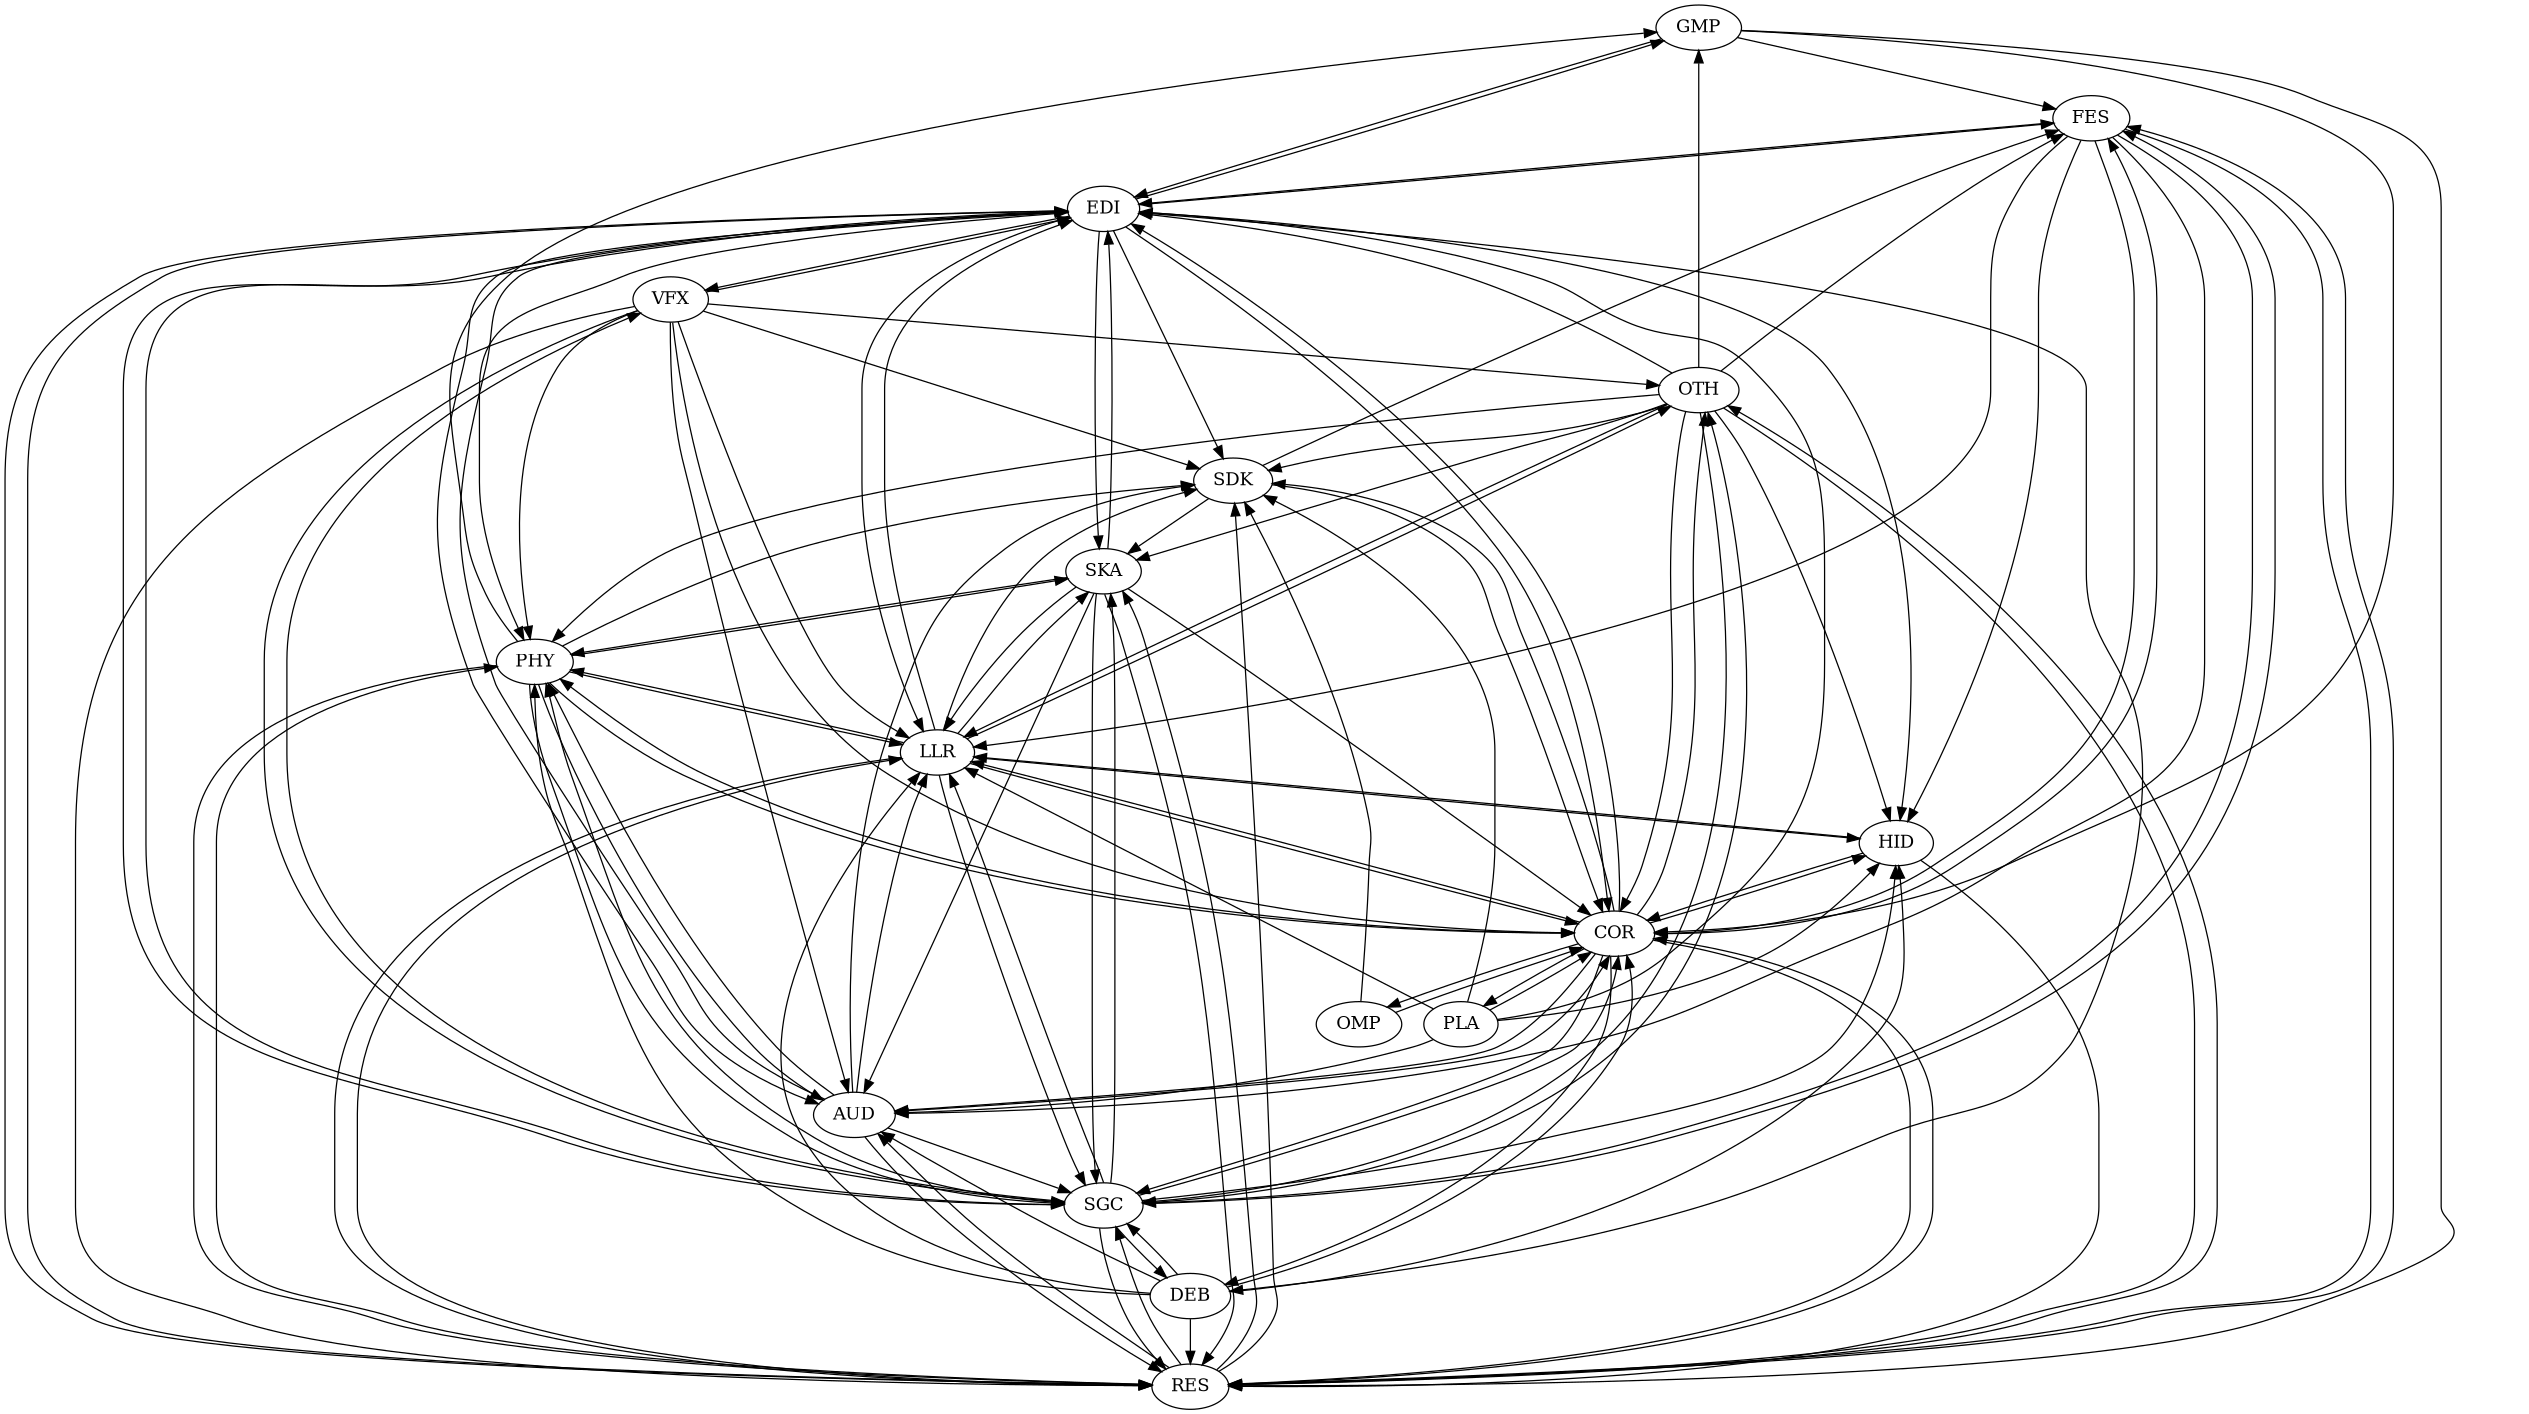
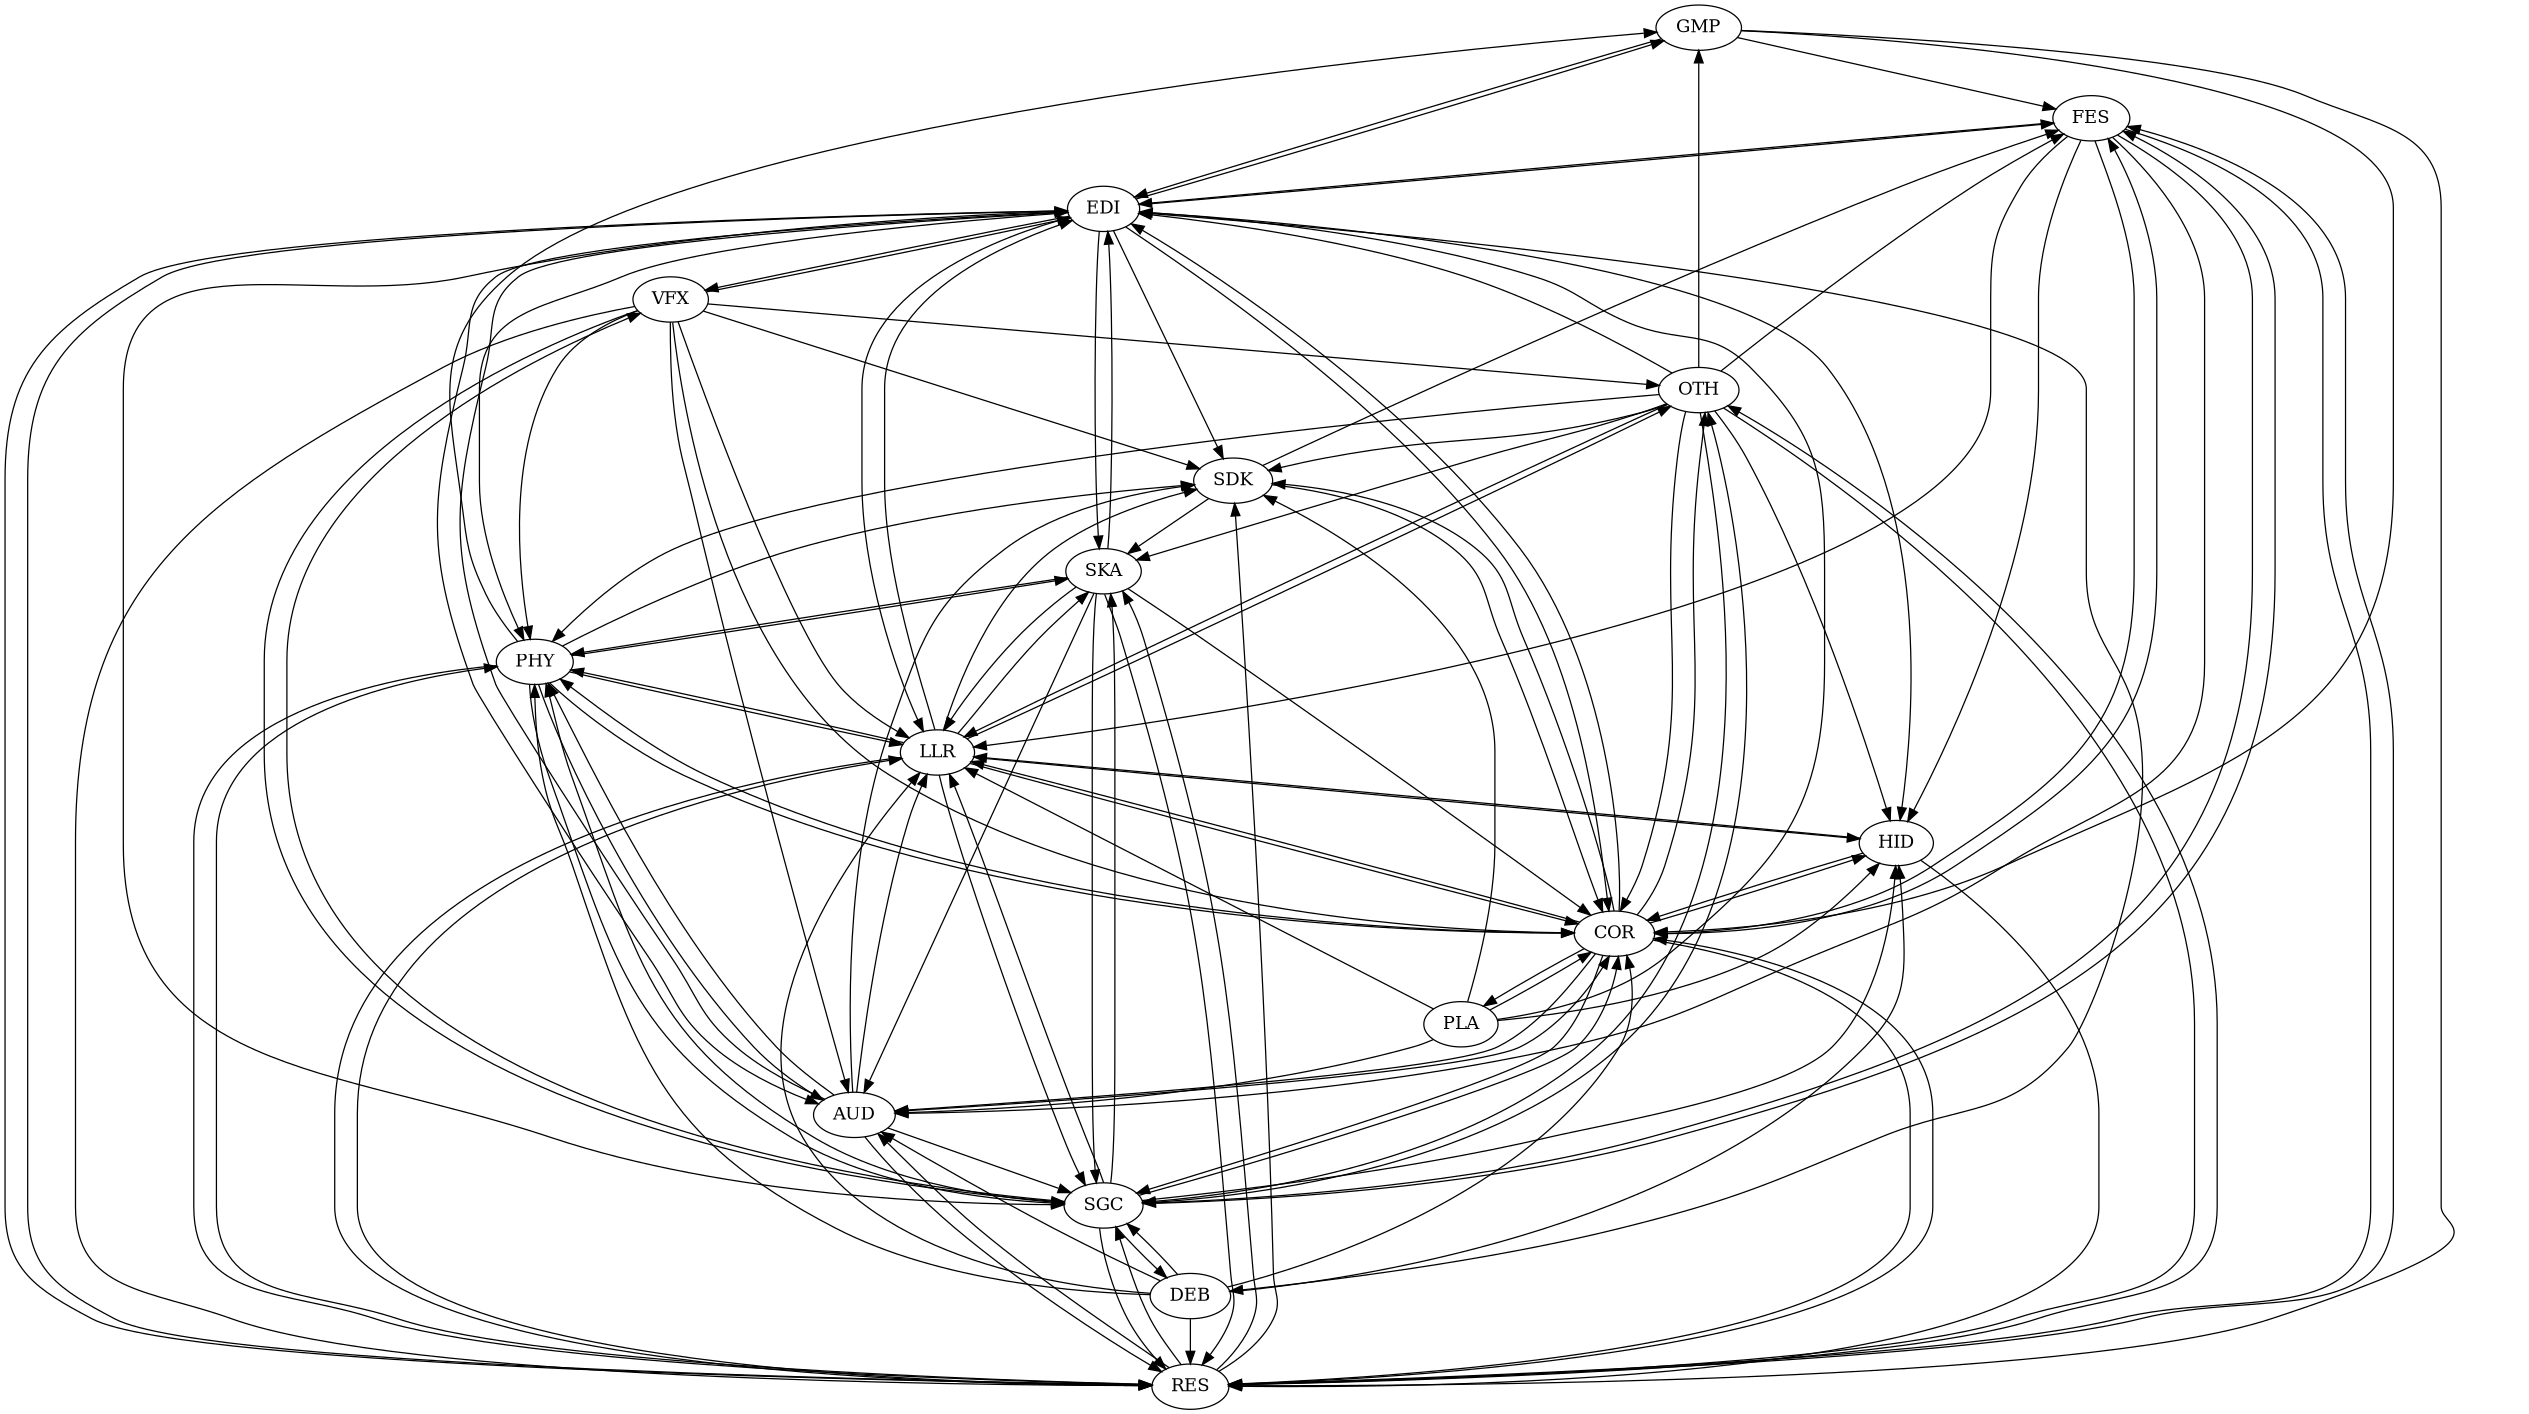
(146, 662) -> none
(1359, 1024) -> none
(1487, 1161) -> none
